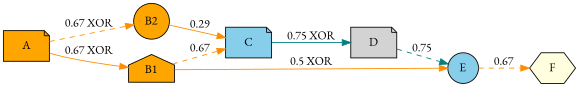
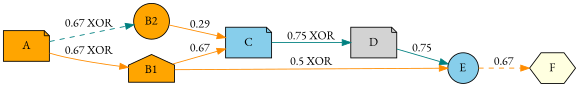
(88, 34) -> (88, 34)
(418, 55) -> (418, 55)
(195, 58) -> (195, 58)
